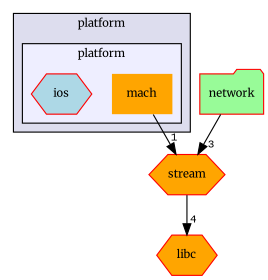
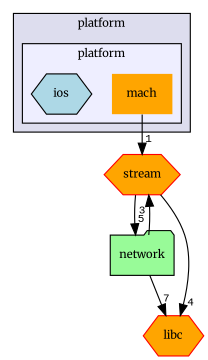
(62, 94) -> (62, 94)
(232, 94) -> (142, 255)
none -> (135, 209)
none -> (156, 290)
